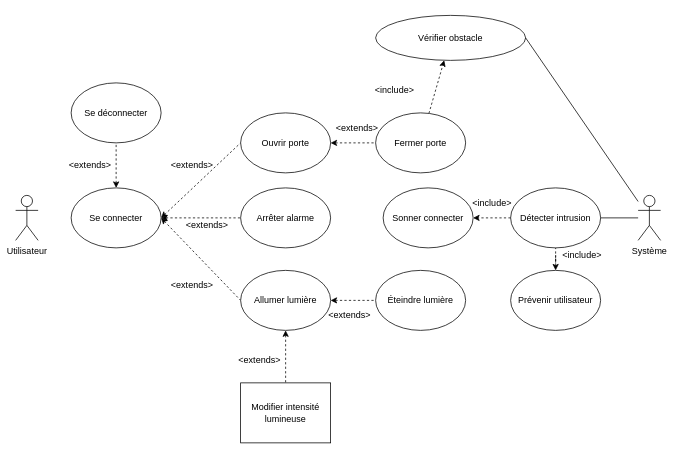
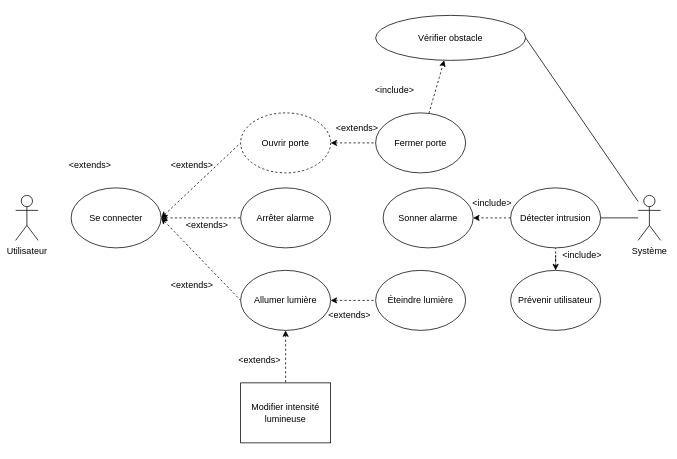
(116, 113) -> none
(285, 143) -> (285, 143)
(116, 182) -> none
(428, 218) -> (428, 218)
